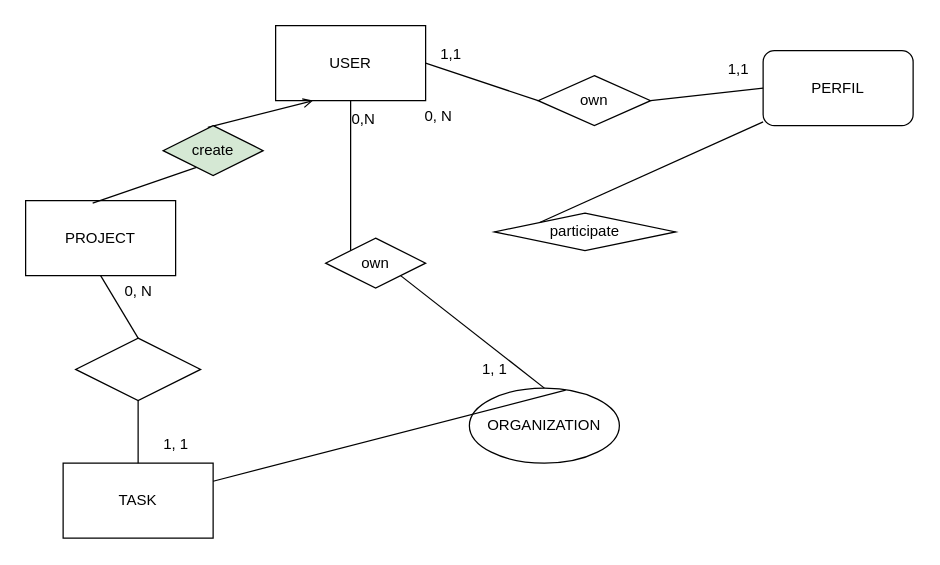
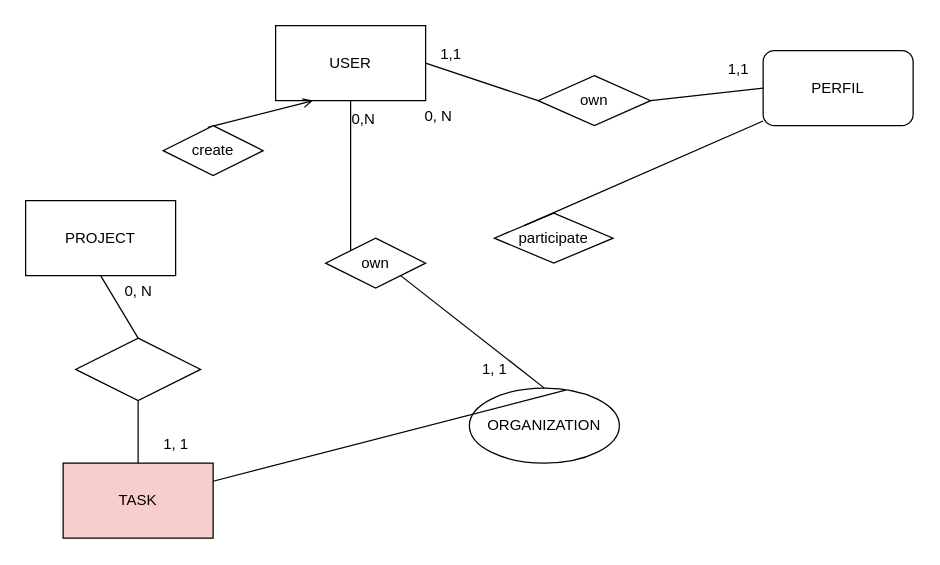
(213, 151) -> (213, 151)
(144, 185) -> none
(585, 232) -> (554, 238)
(138, 501) -> (138, 501)
